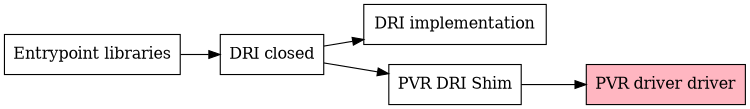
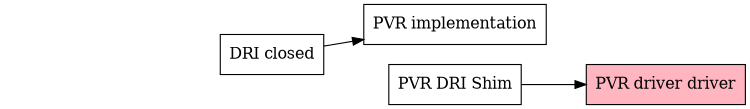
(455, 24) -> (455, 24)
(92, 55) -> none
(351, 67) -> none
